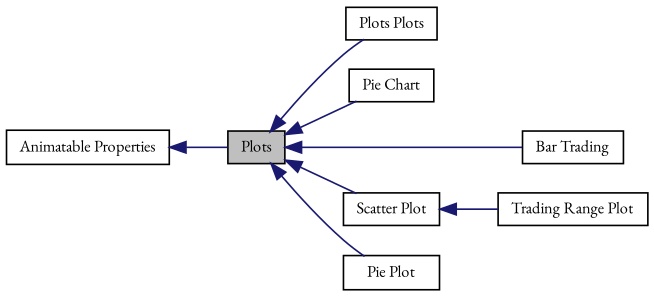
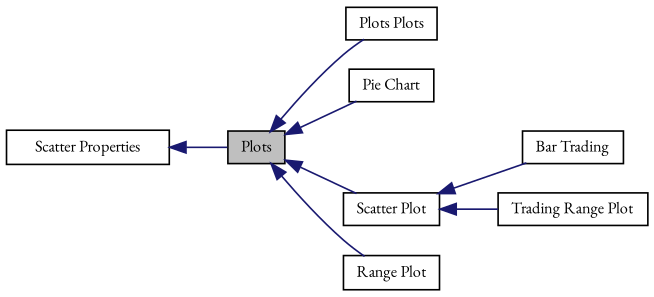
(88, 147) -> (88, 147)
(412, 147) -> (490, 175)
(391, 273) -> (391, 273)
